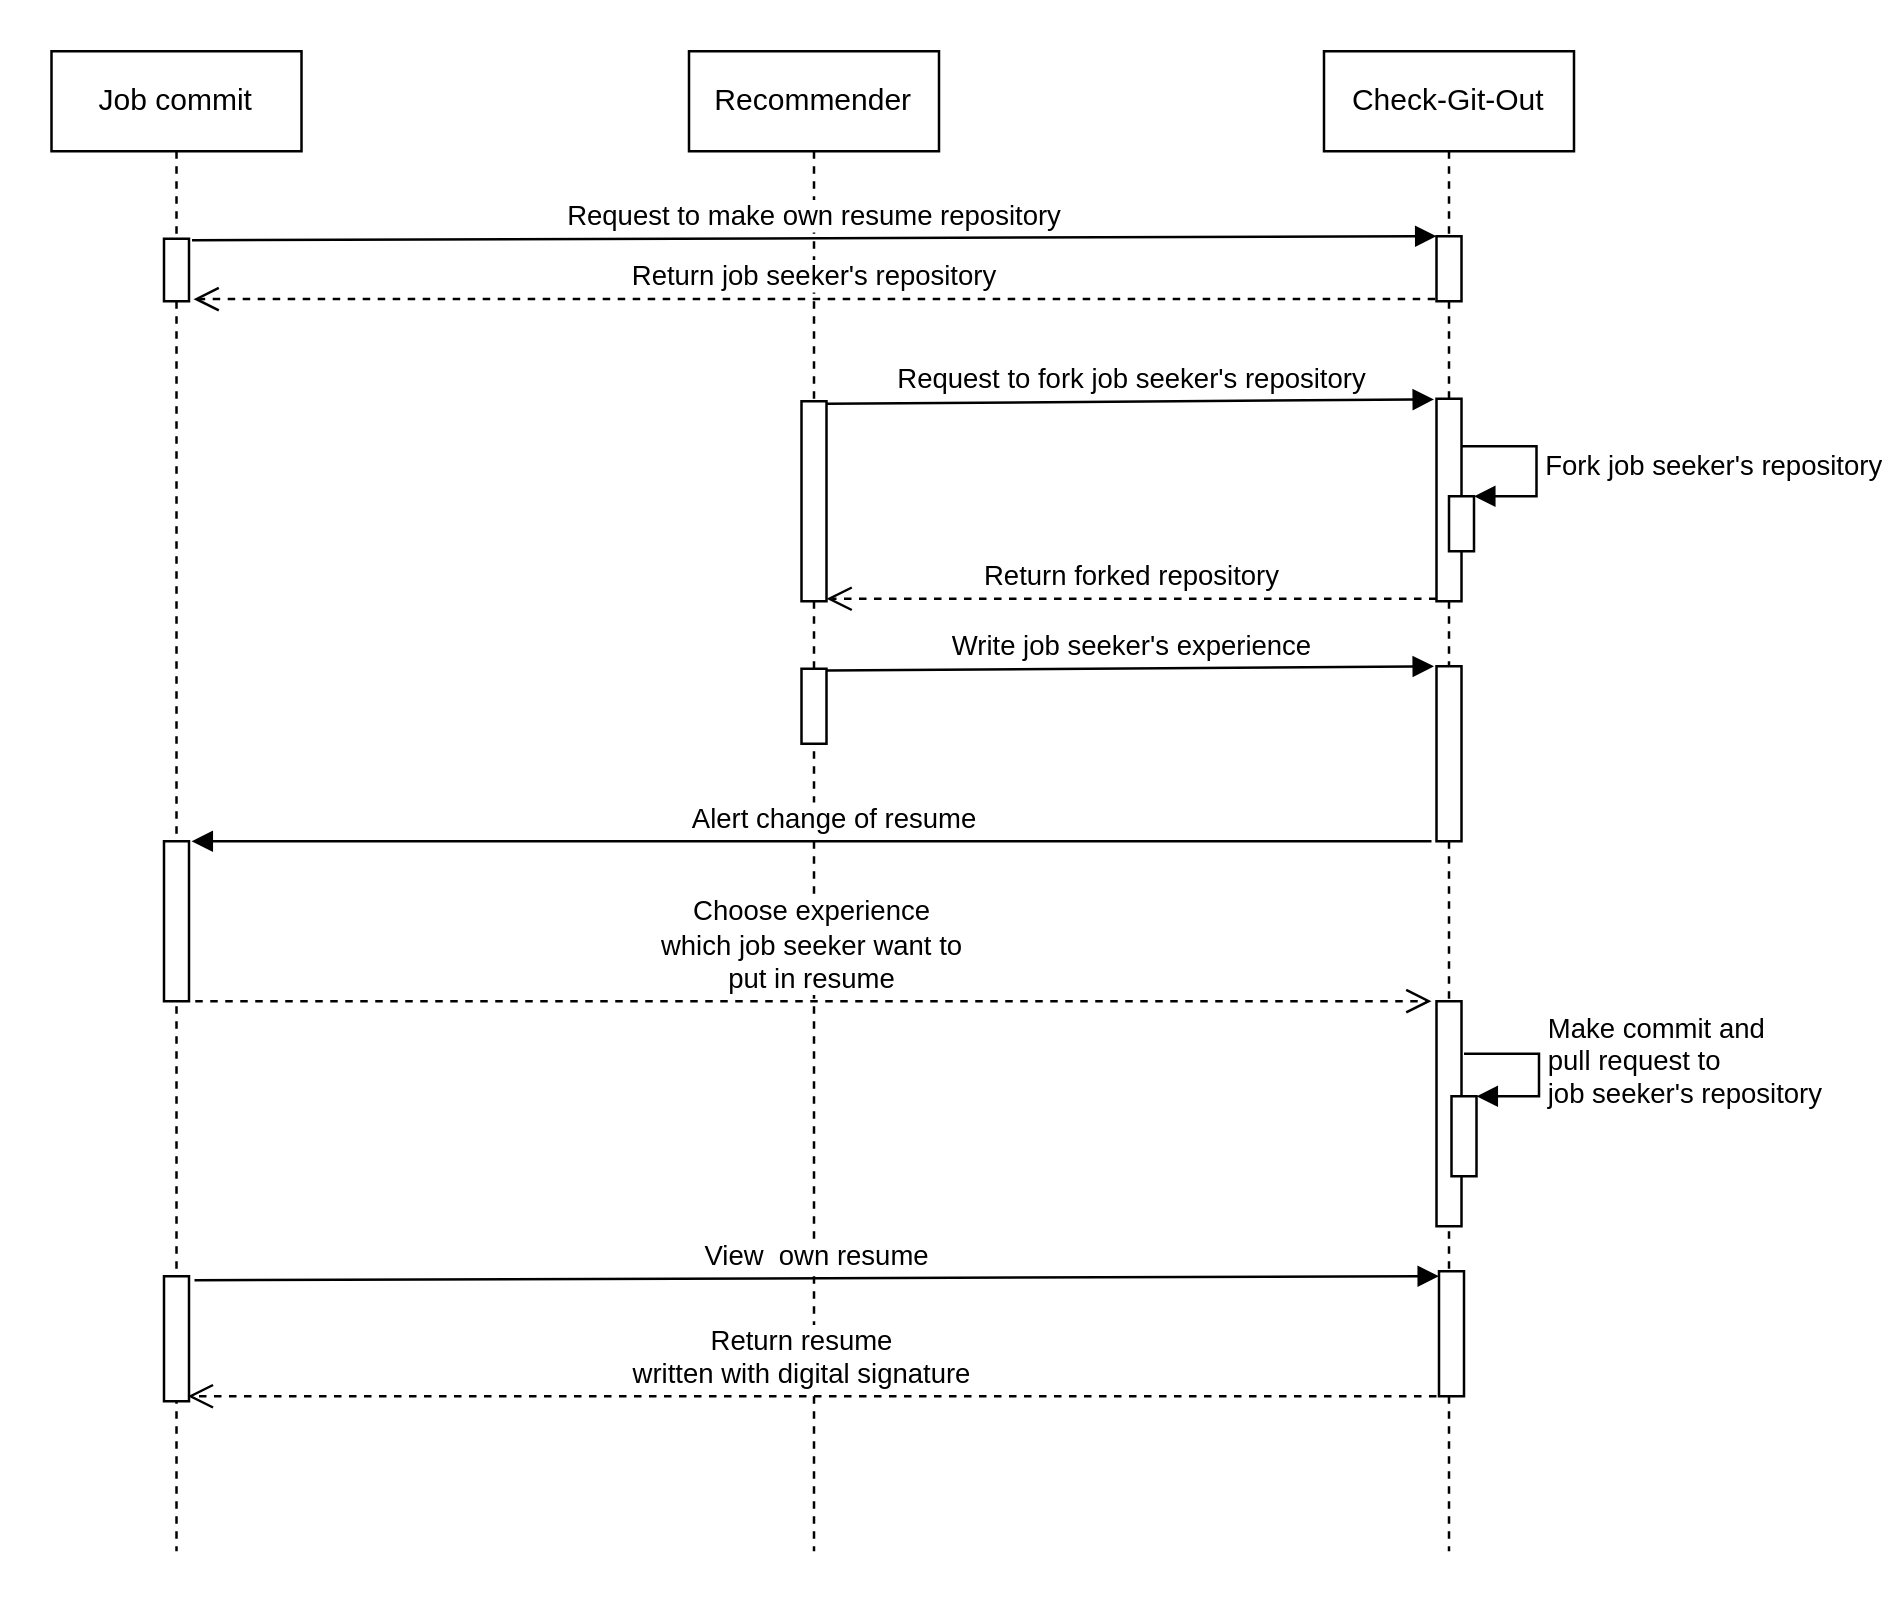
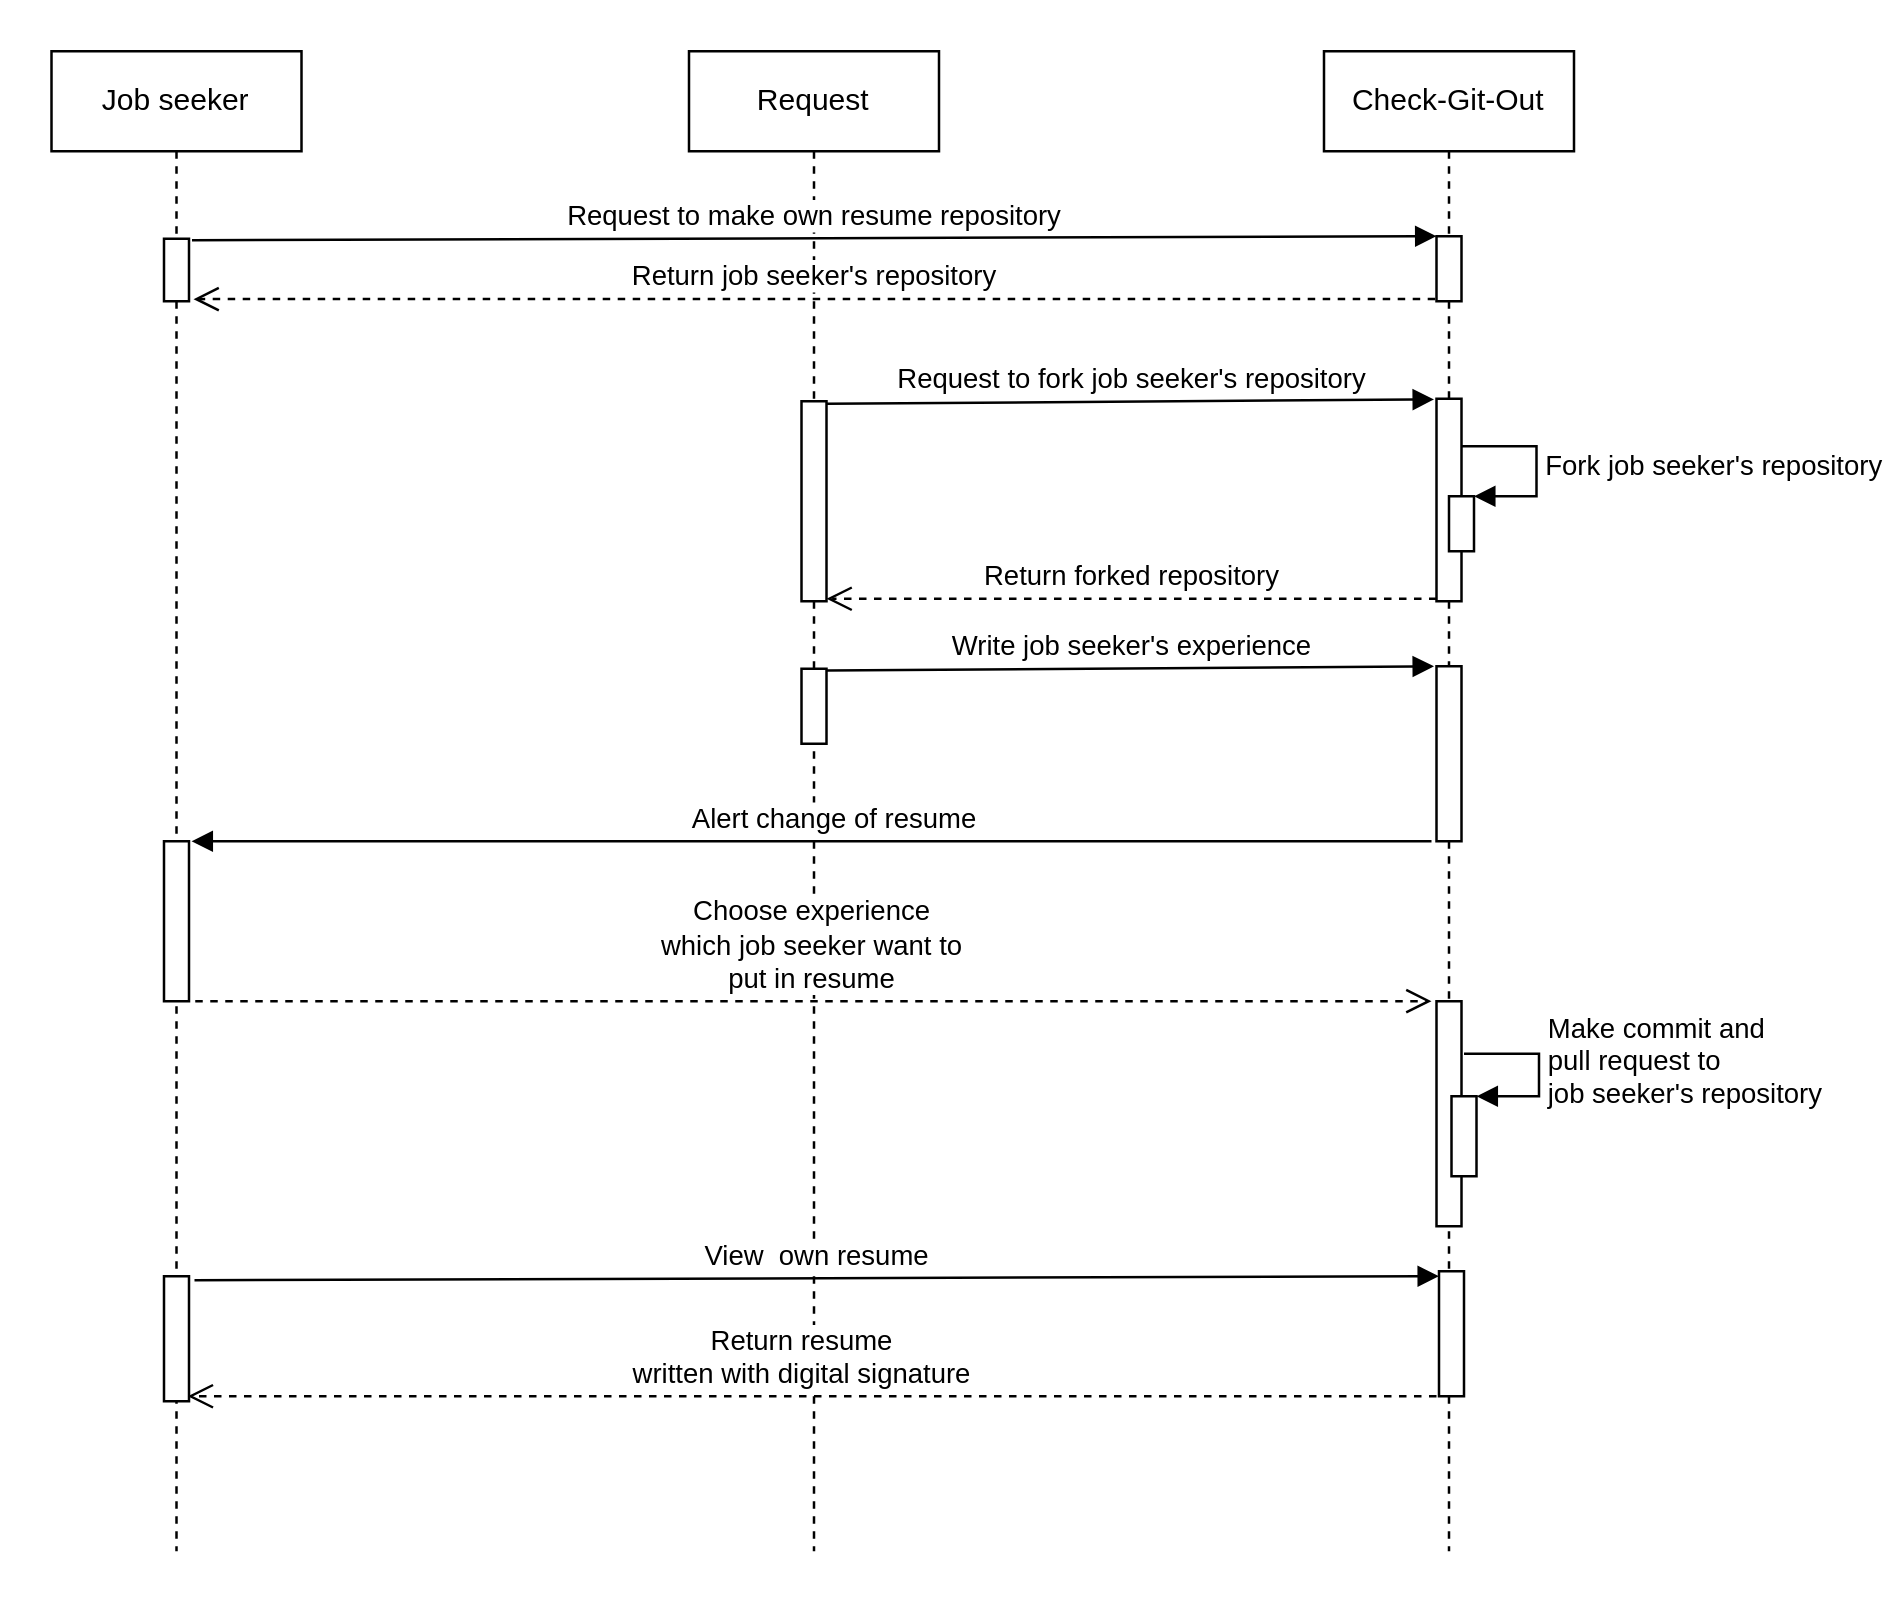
(176, 101) -> (176, 101)
(814, 101) -> (814, 101)
